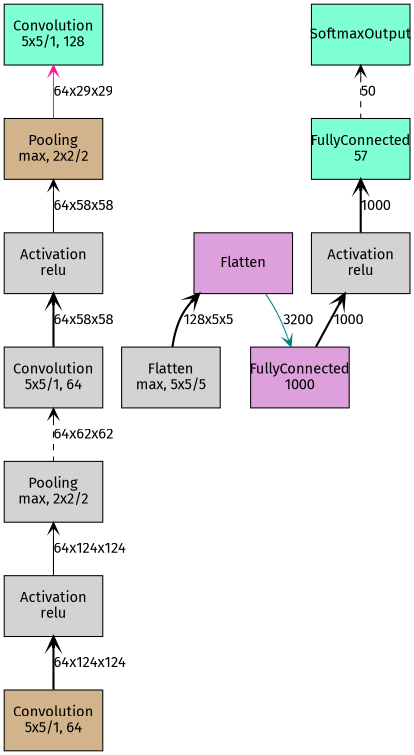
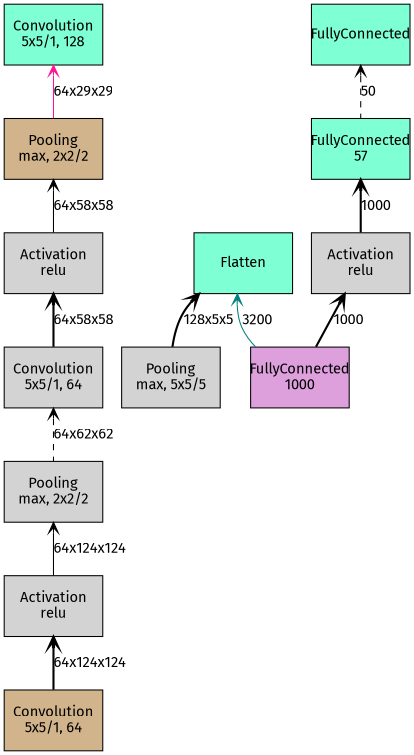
(361, 35) -> (361, 35)
(243, 263) -> (243, 263)
(278, 315) -> (242, 327)
(171, 378) -> (171, 378)
